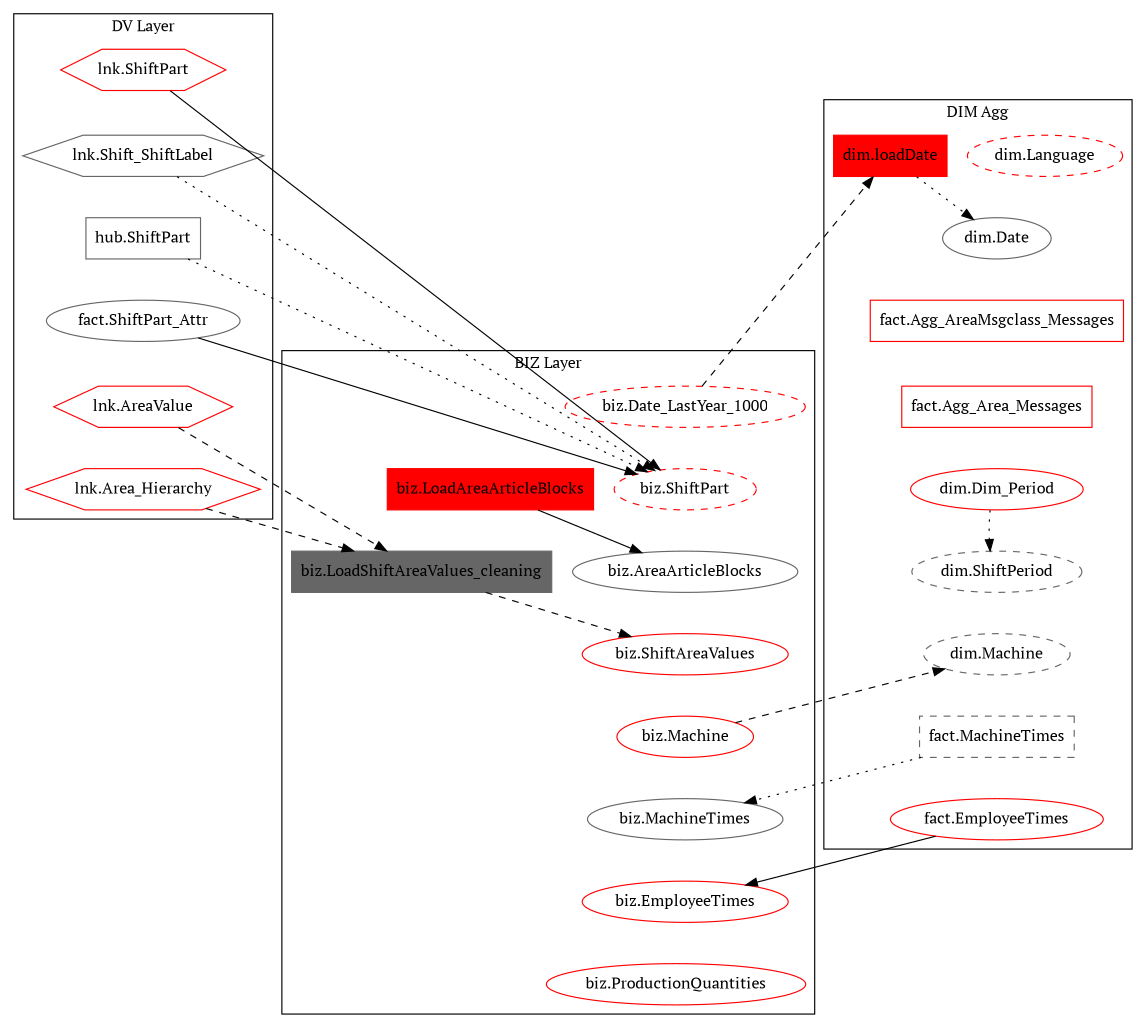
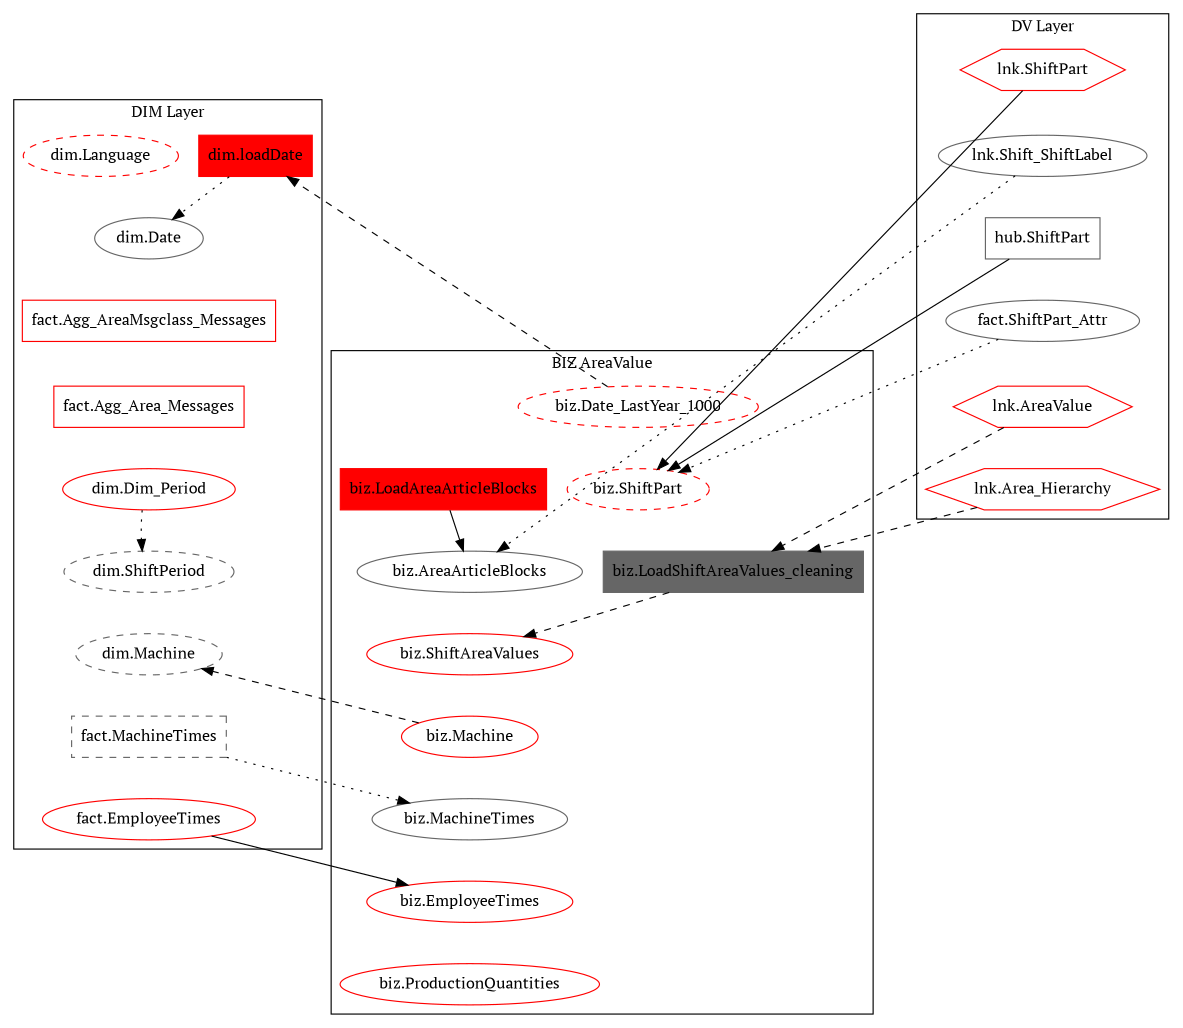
(978, 113) -> (168, 113)
(143, 156) -> (1043, 156)
(411, 321) -> (799, 333)
(412, 363) -> (844, 362)
(548, 364) -> (602, 364)
(412, 404) -> (844, 404)
